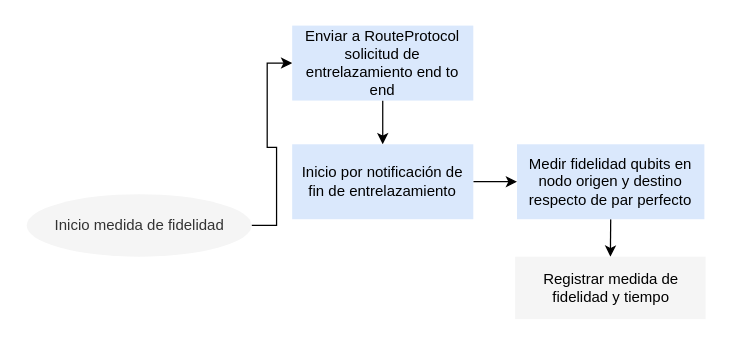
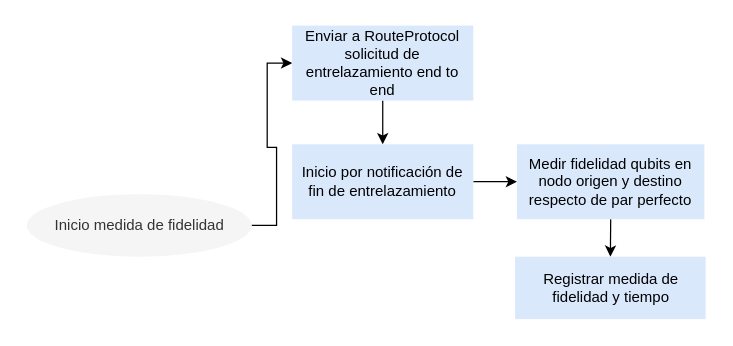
(610, 288) -> (610, 288)
